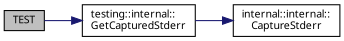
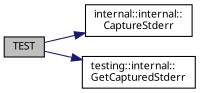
(209, 21) -> (59, 39)
